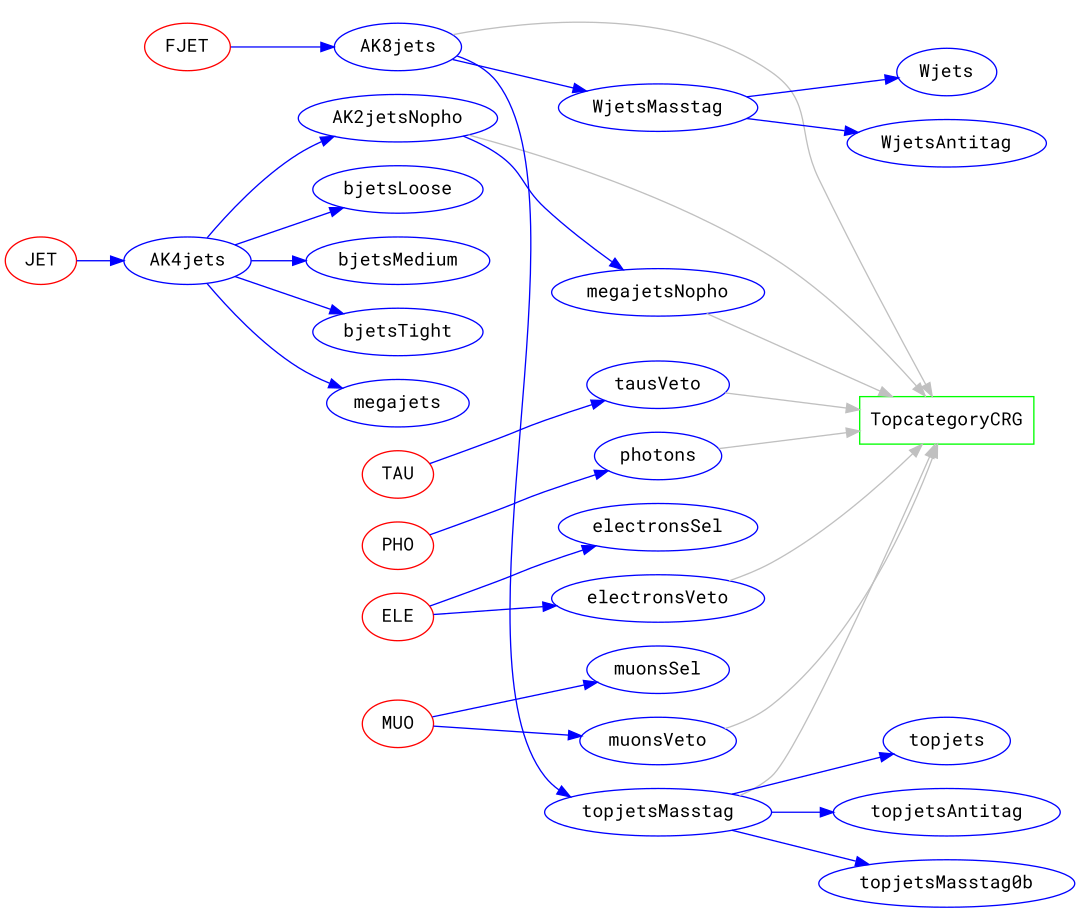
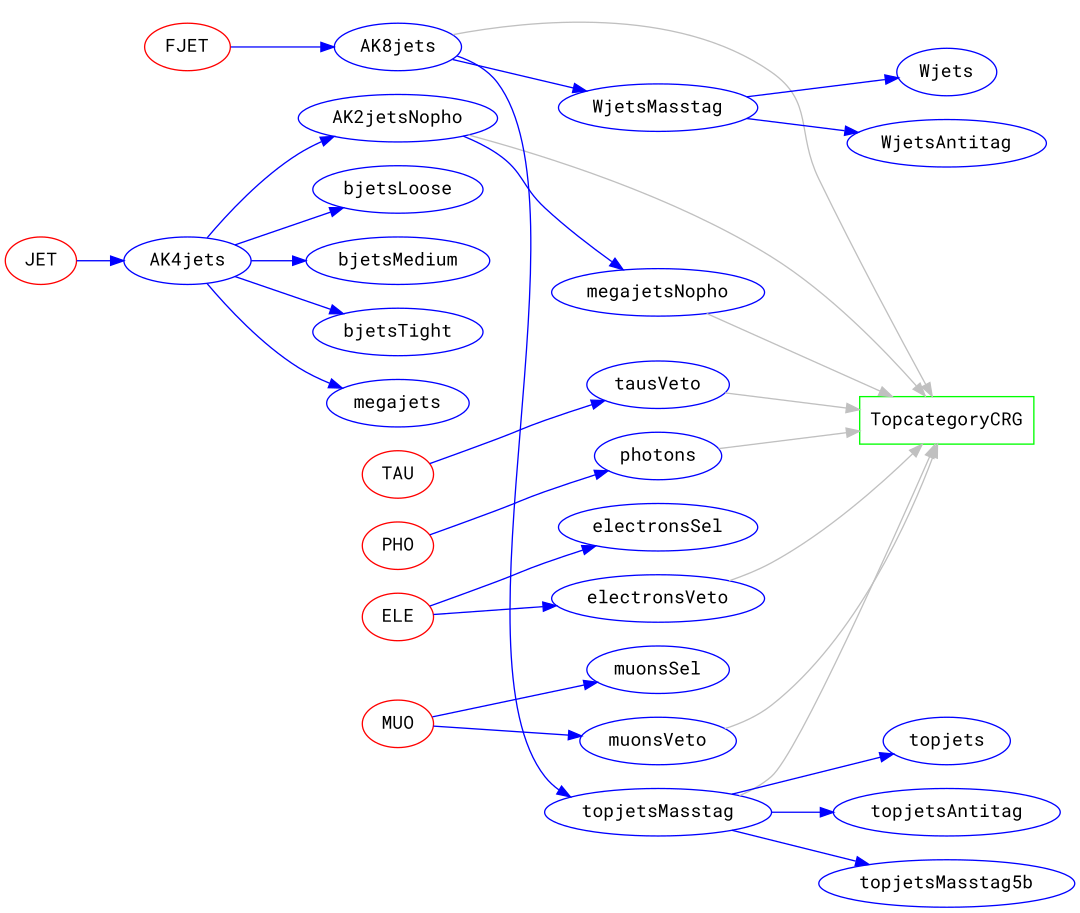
(947, 883) -> (947, 883)
